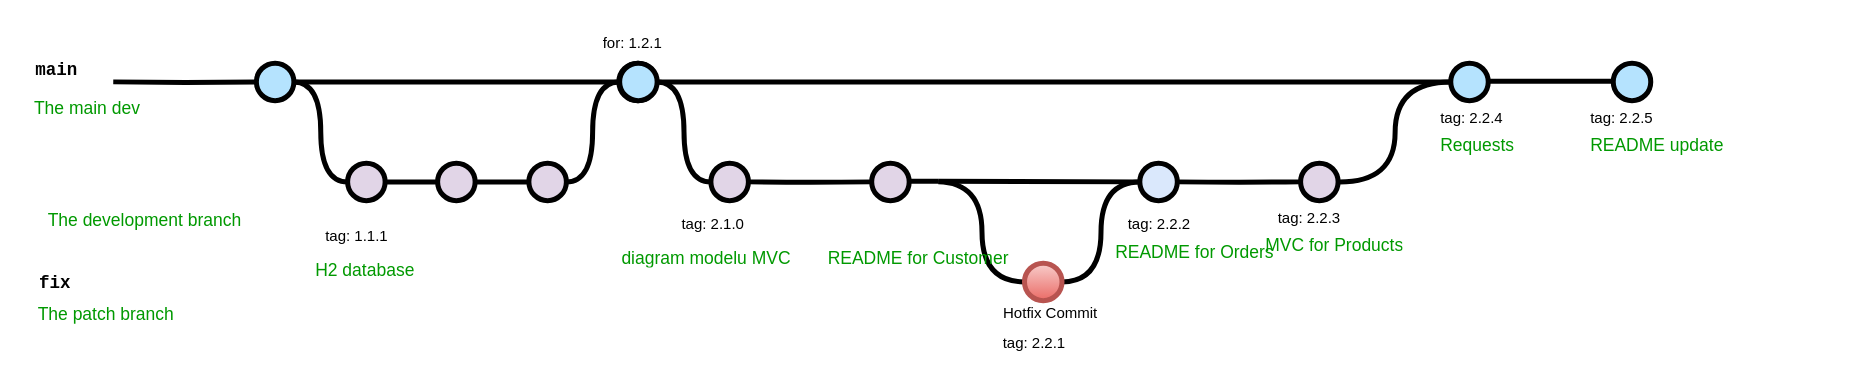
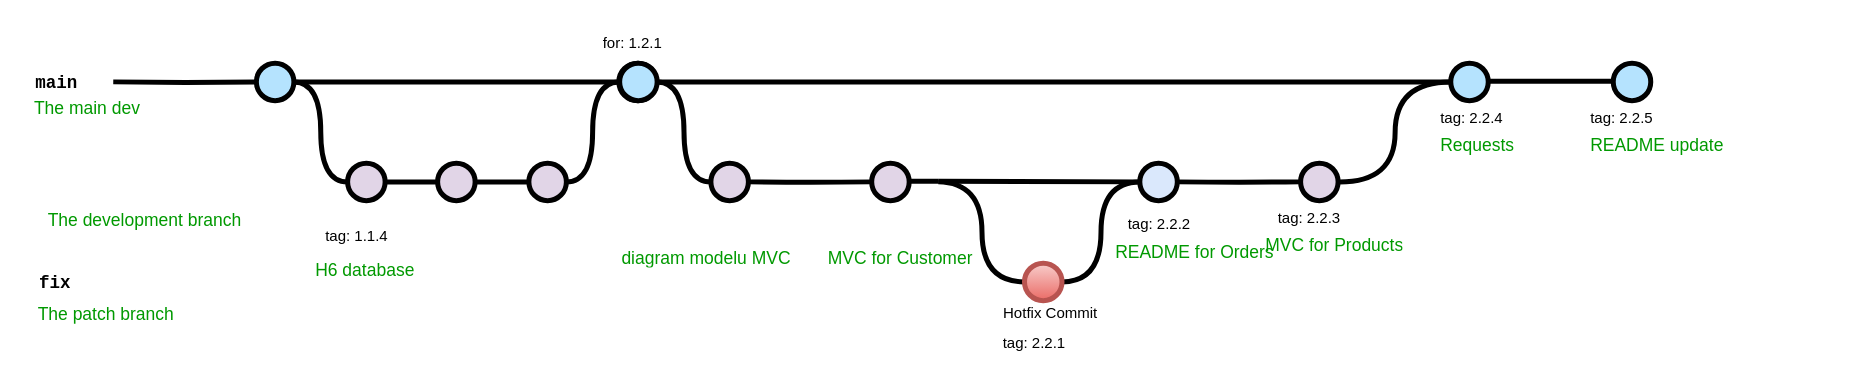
(57, 69) -> (57, 82)
(730, 226) -> none
(360, 237) -> (360, 237)
(917, 257) -> (902, 257)
(367, 269) -> (367, 269)
